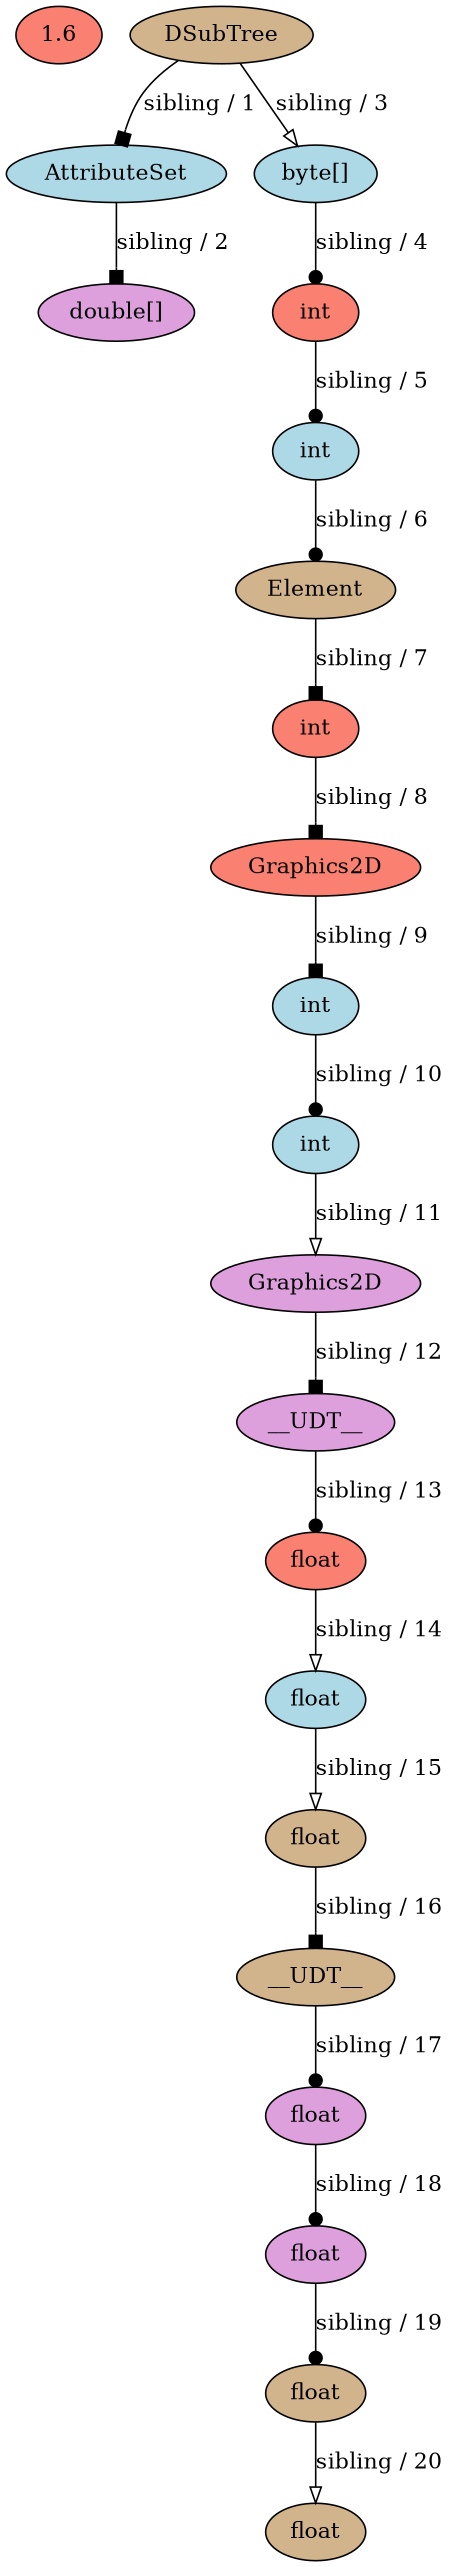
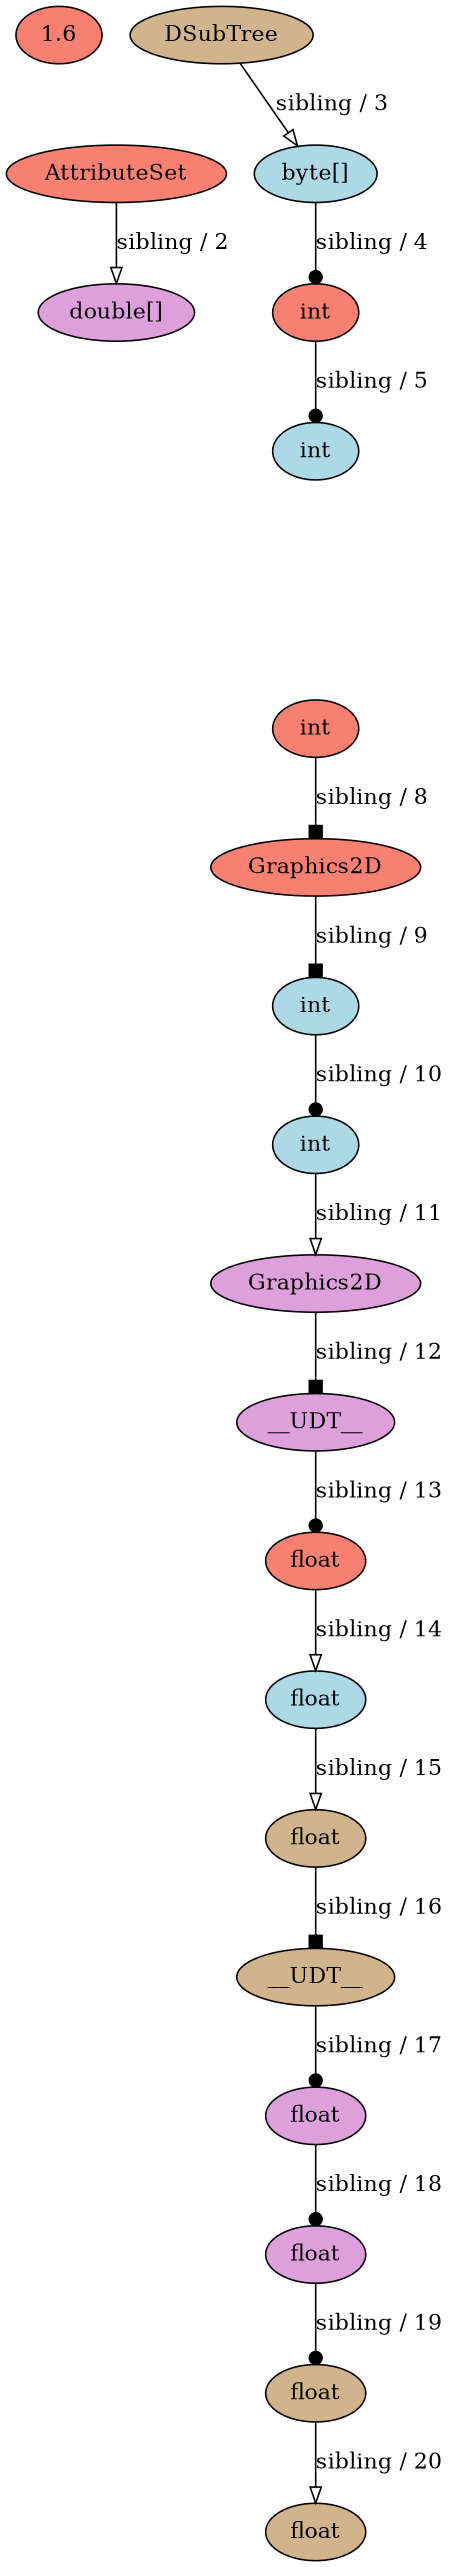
(145, 90) -> none
(116, 174) -> (116, 174)
(116, 235) -> (116, 235)
(316, 590) -> none
